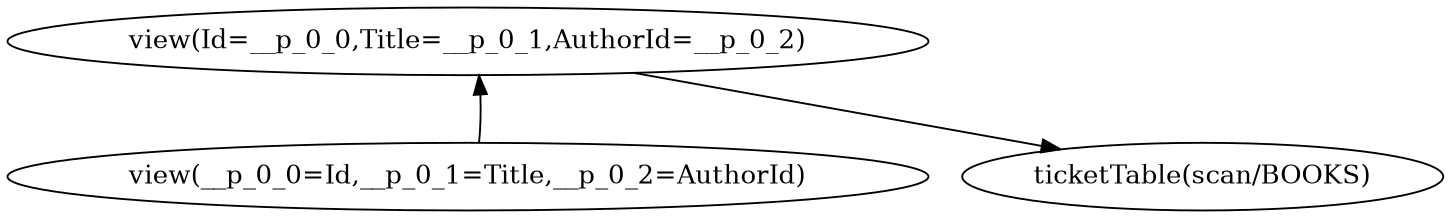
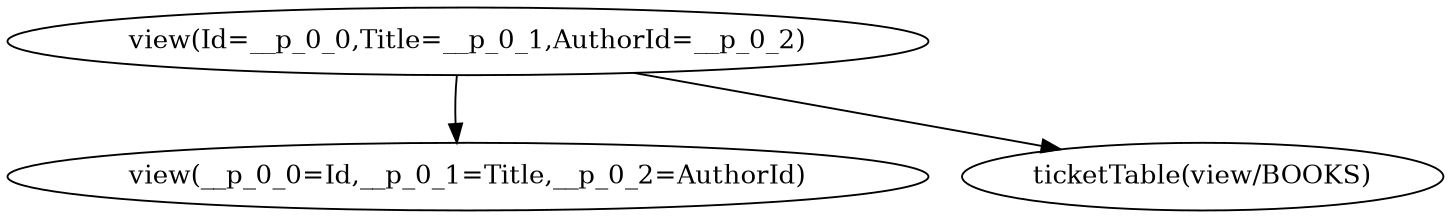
(481, 119) -> (455, 100)
(1203, 177) -> (1203, 177)
